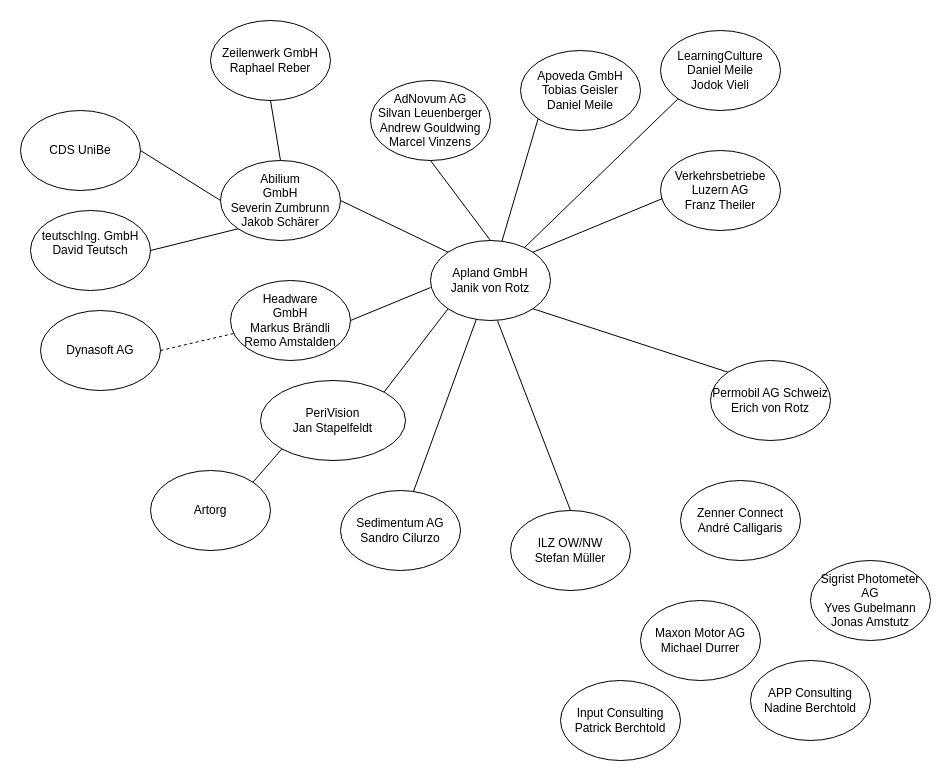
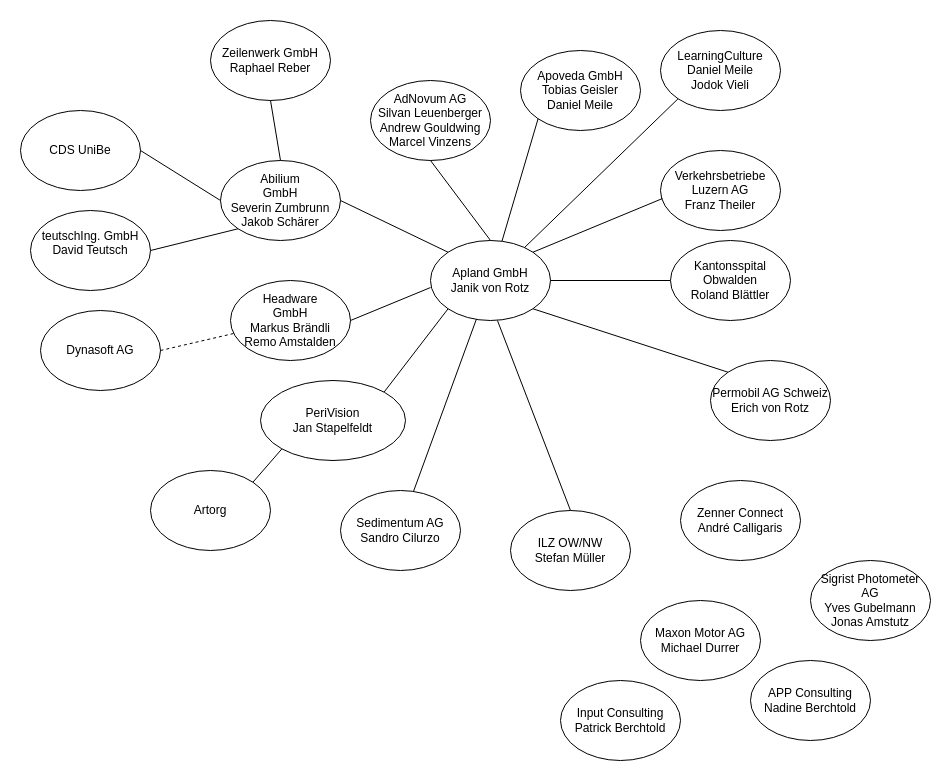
none -> (611, 281)
none -> (731, 281)
